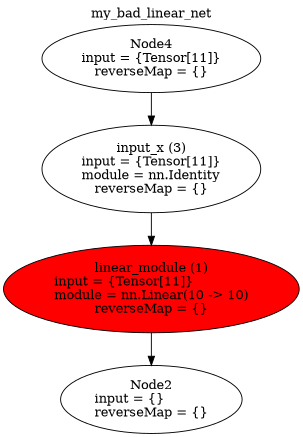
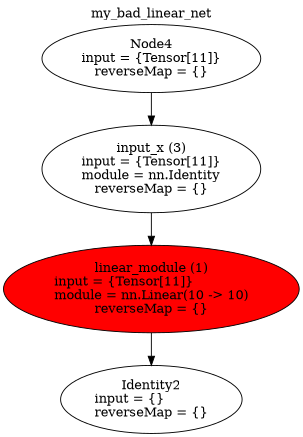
(151, 399) -> (151, 399)
